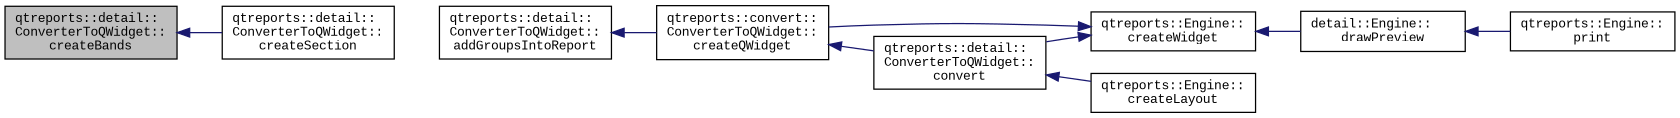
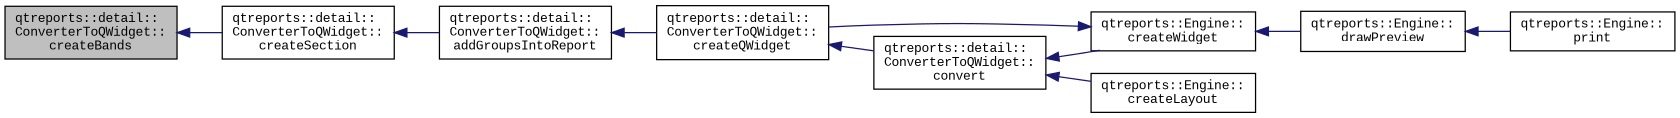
(1383, 31) -> (1383, 31)
none -> (423, 33)
(743, 33) -> (743, 33)
(1062, 39) -> (1079, 54)
